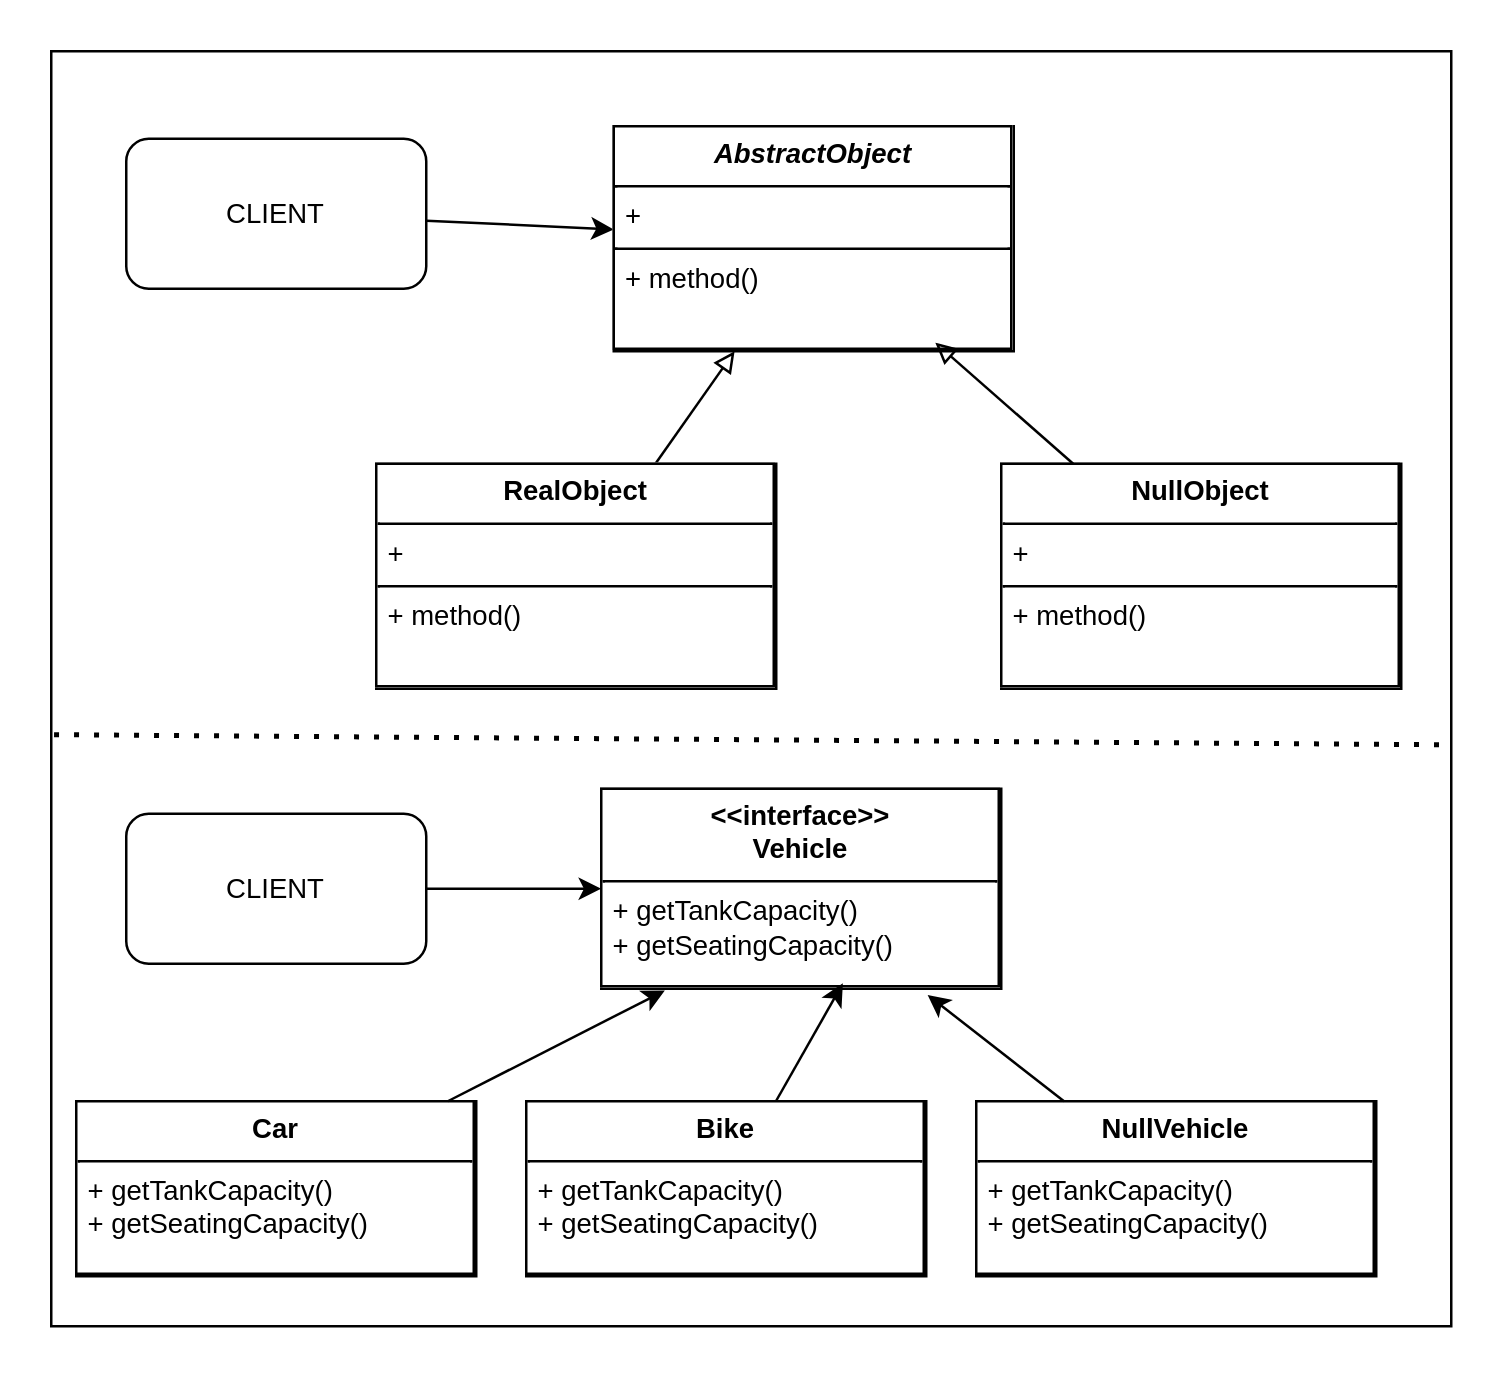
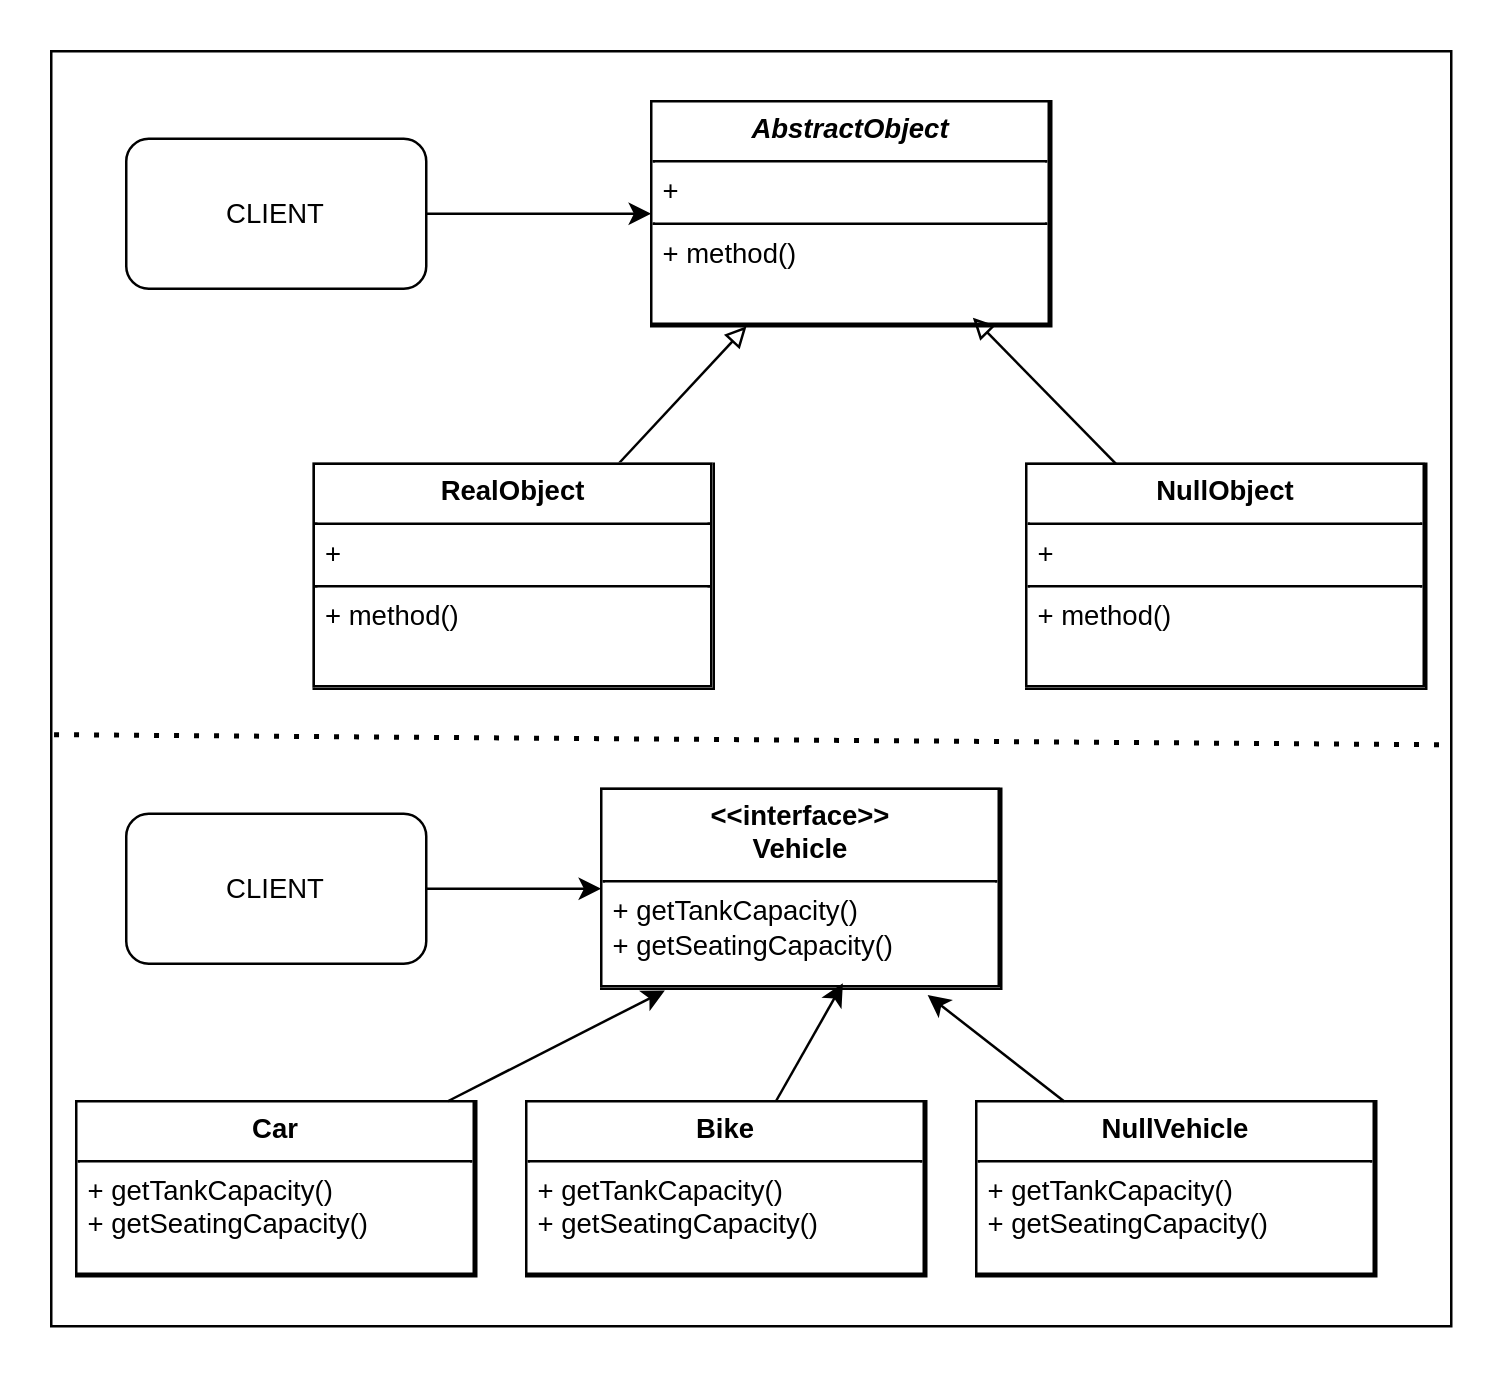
(814, 239) -> (851, 214)
(576, 576) -> (514, 576)
(1201, 576) -> (1226, 576)
